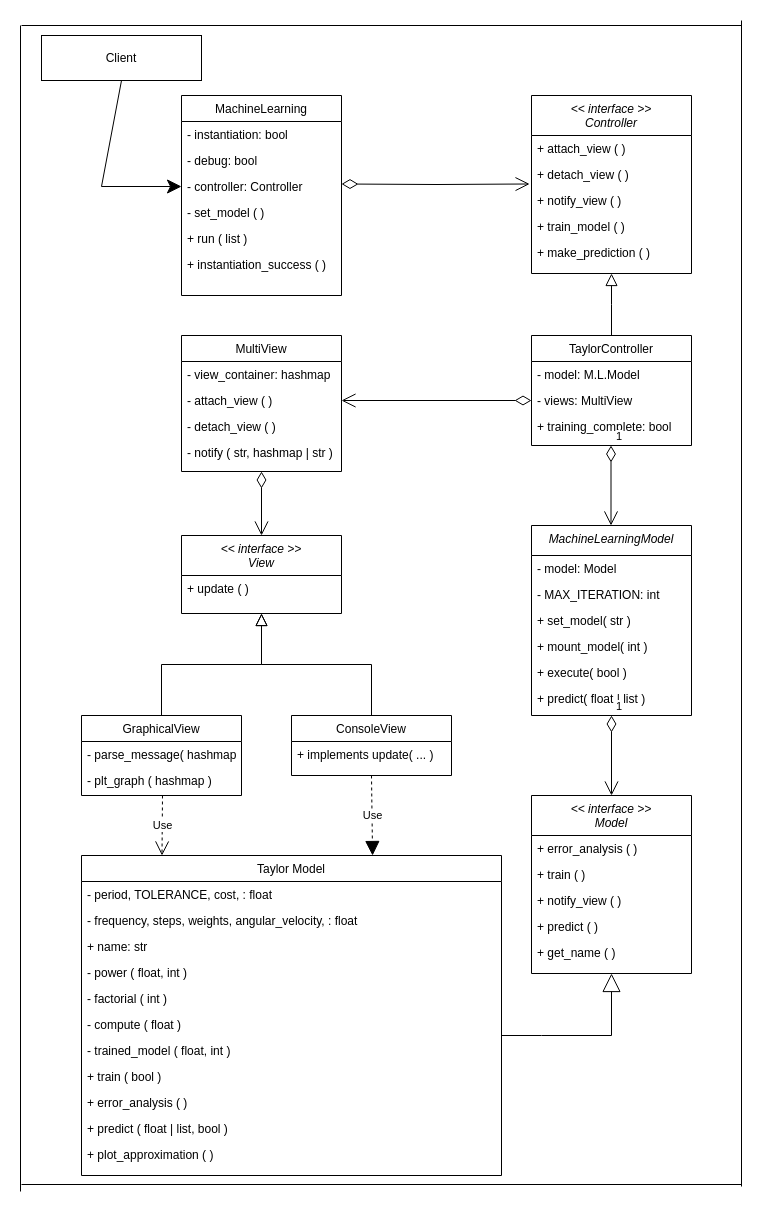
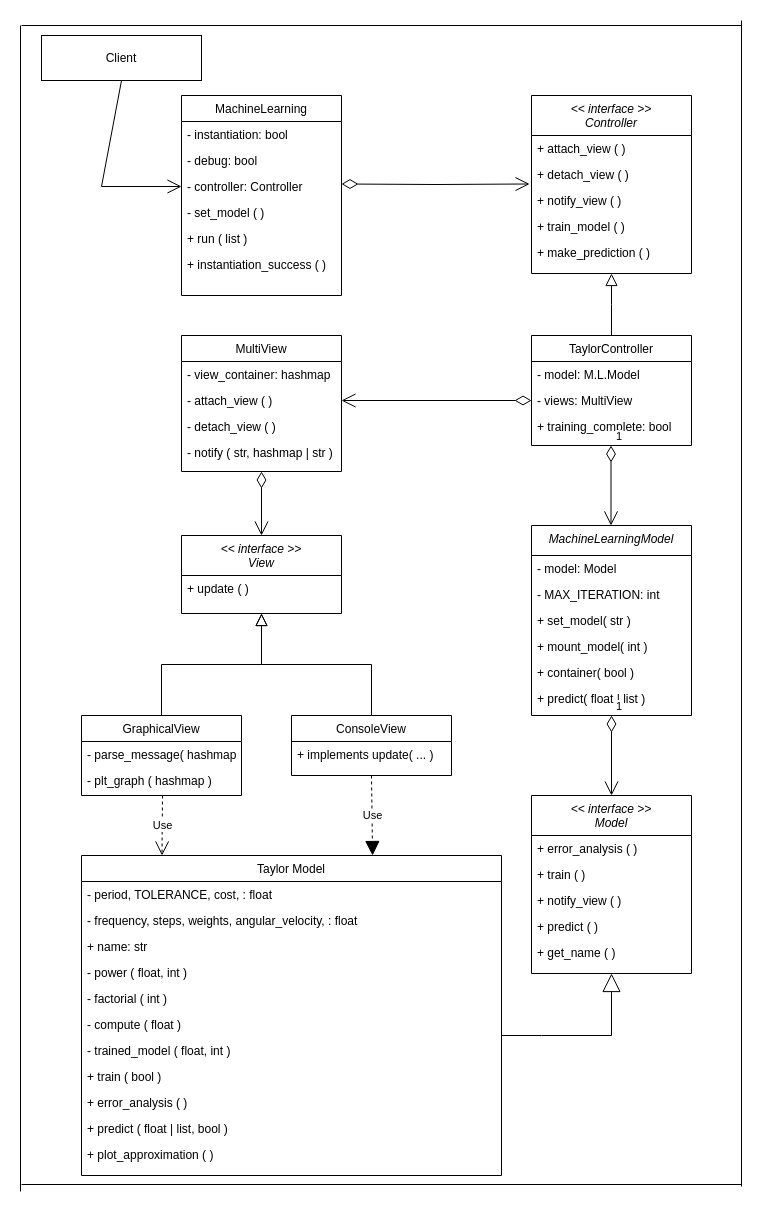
(169, 187) -> (172, 187)
(588, 673) -> (593, 673)
